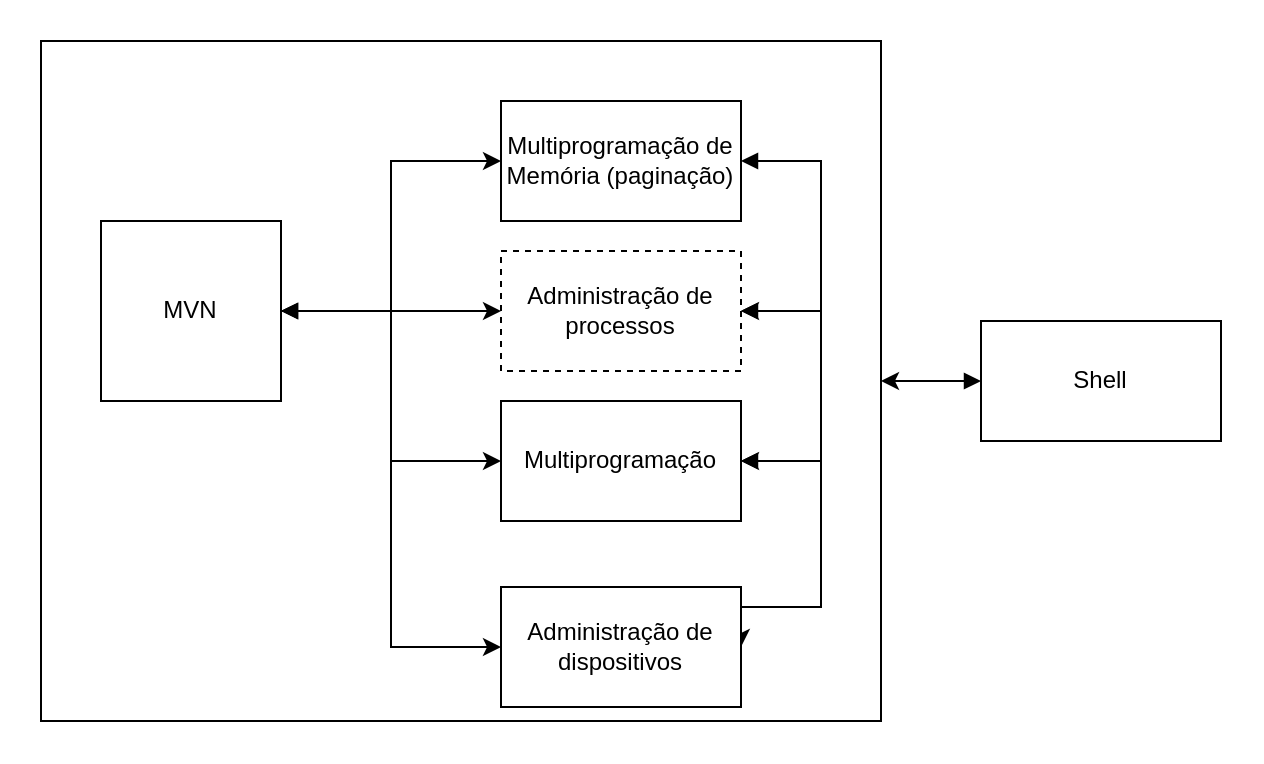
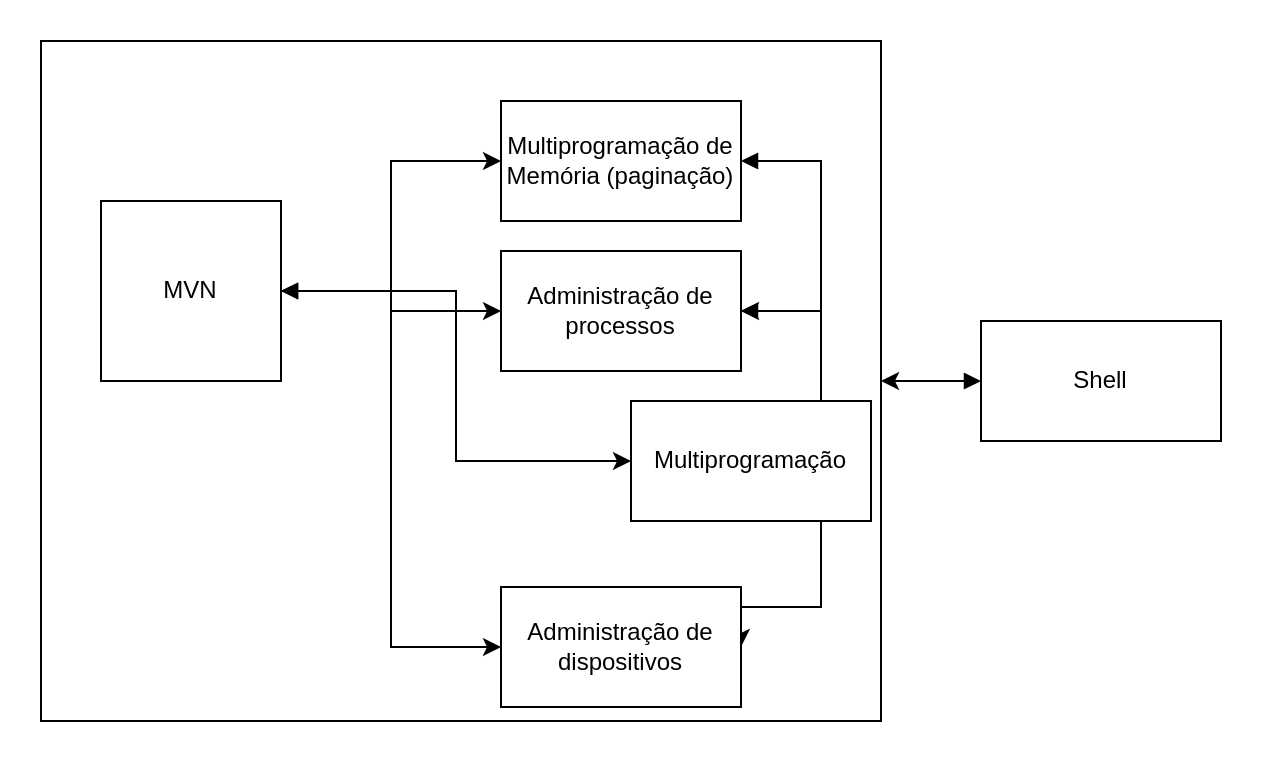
(191, 311) -> (191, 291)
(621, 311) -> (621, 311)
(621, 461) -> (751, 461)
